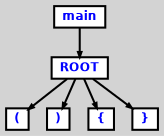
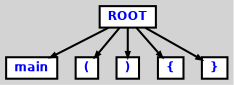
(80, 40) -> (82, 41)
